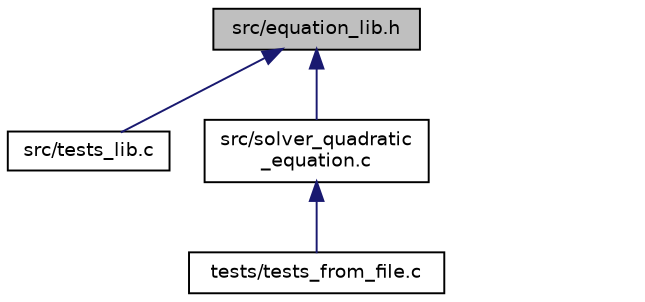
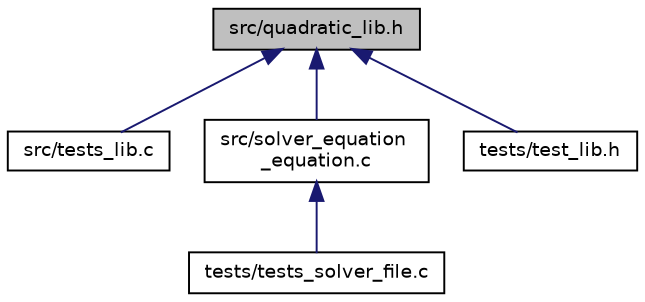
(317, 29) -> (317, 29)
(317, 151) -> (317, 151)
none -> (550, 151)
(317, 273) -> (317, 273)
